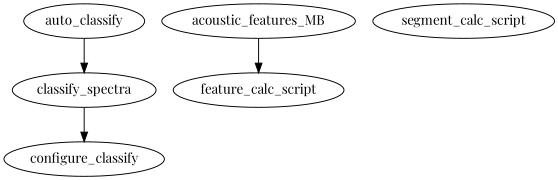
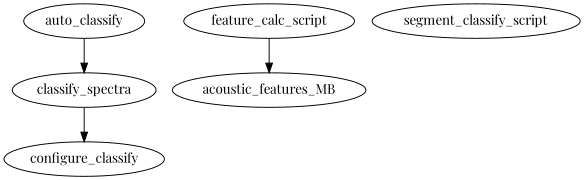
(464, 21) -> (476, 21)
(259, 51) -> (269, 51)
